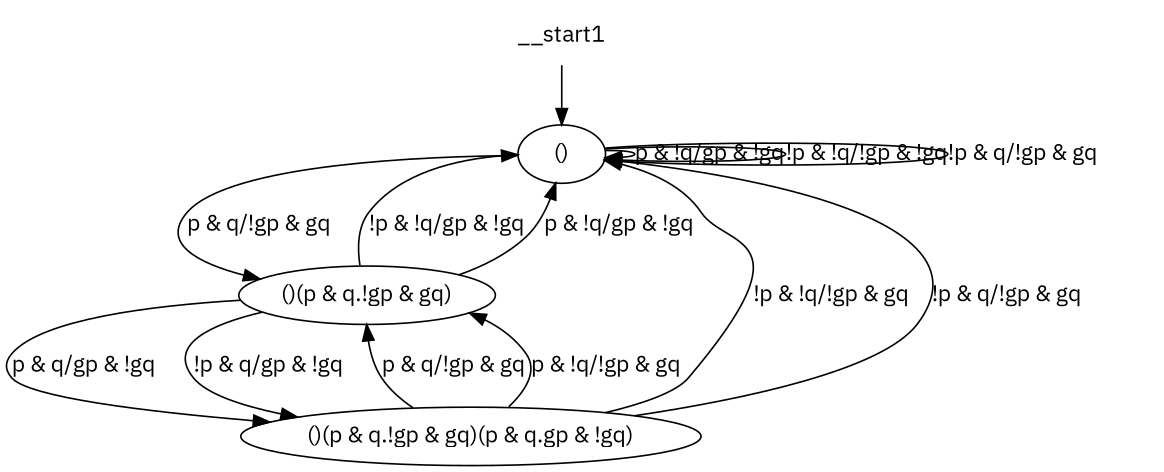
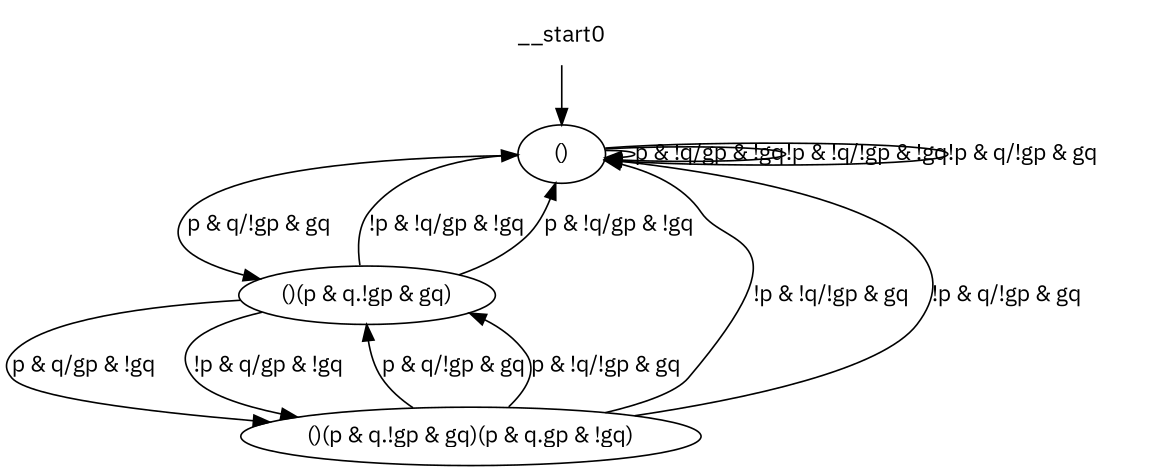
(562, 36) -> (562, 36)
